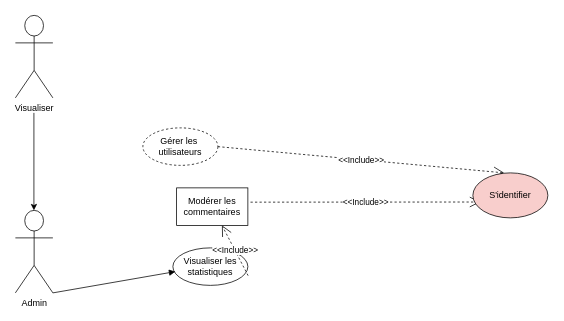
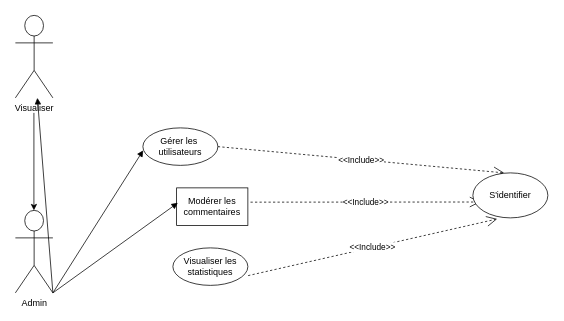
(180, 147) -> (180, 147)
(510, 195) -> (510, 195)
none -> (99, 221)
none -> (115, 248)
(235, 251) -> (371, 248)
(111, 283) -> (43, 170)
